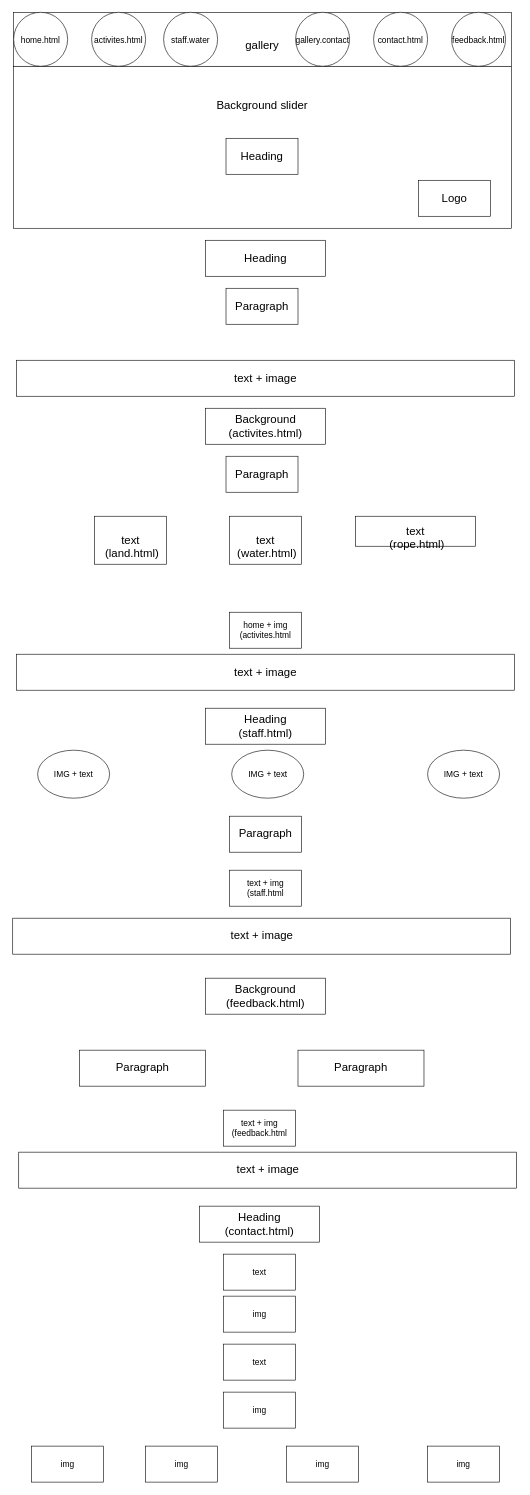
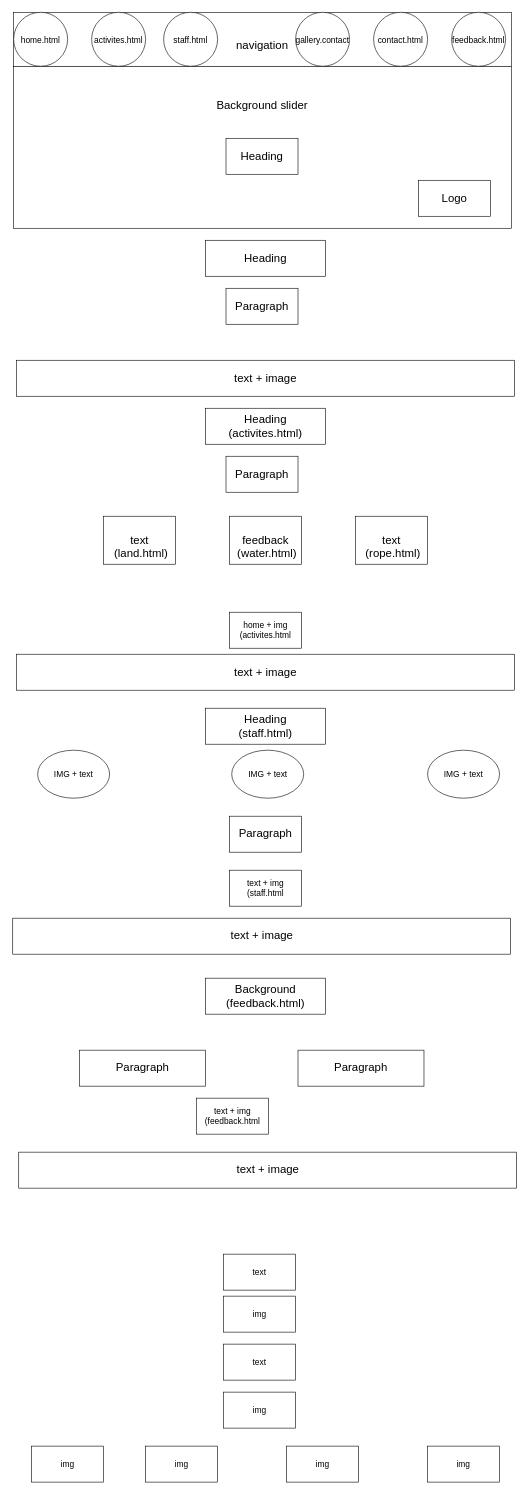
(191, 39) -> (191, 39)
(262, 45) -> (262, 45)
(266, 426) -> (266, 426)
(416, 531) -> (392, 540)
(131, 540) -> (140, 540)
(266, 540) -> (266, 540)
(260, 1128) -> (233, 1116)
(260, 1224) -> none
